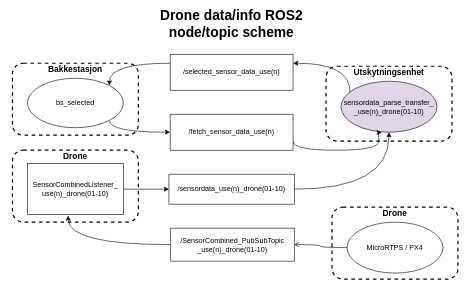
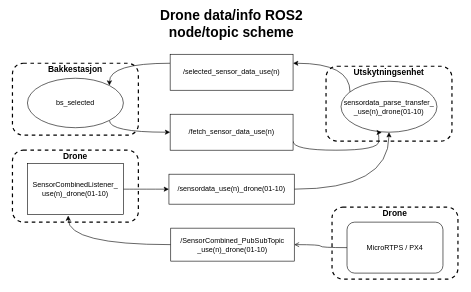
(389, 107) -> (389, 107)
(395, 248) -> (395, 248)
